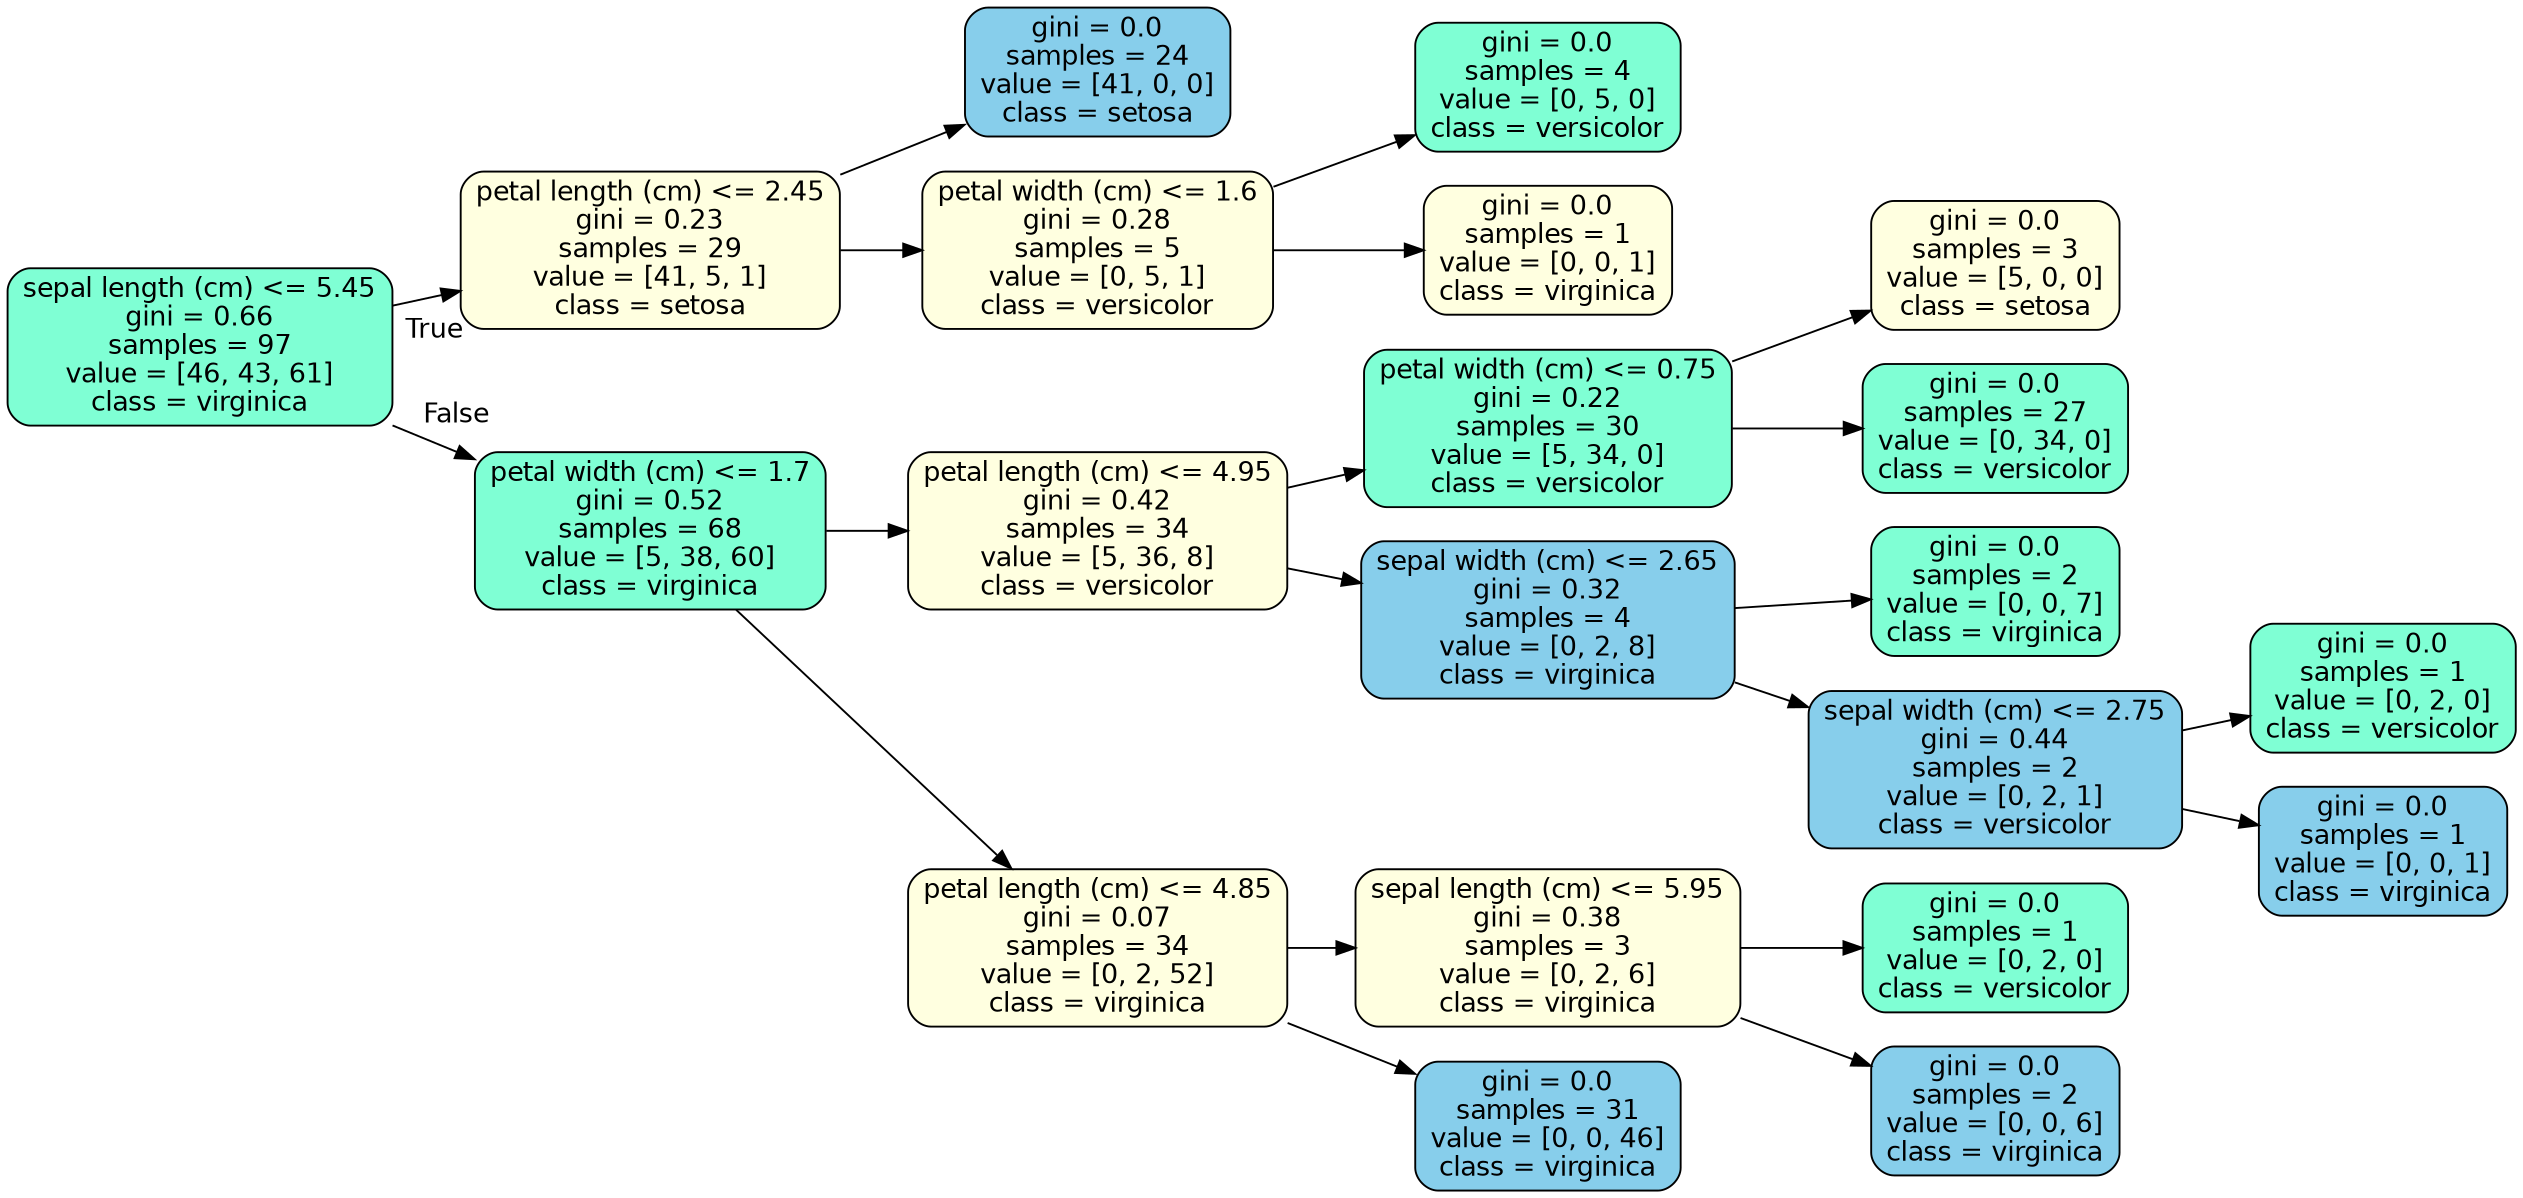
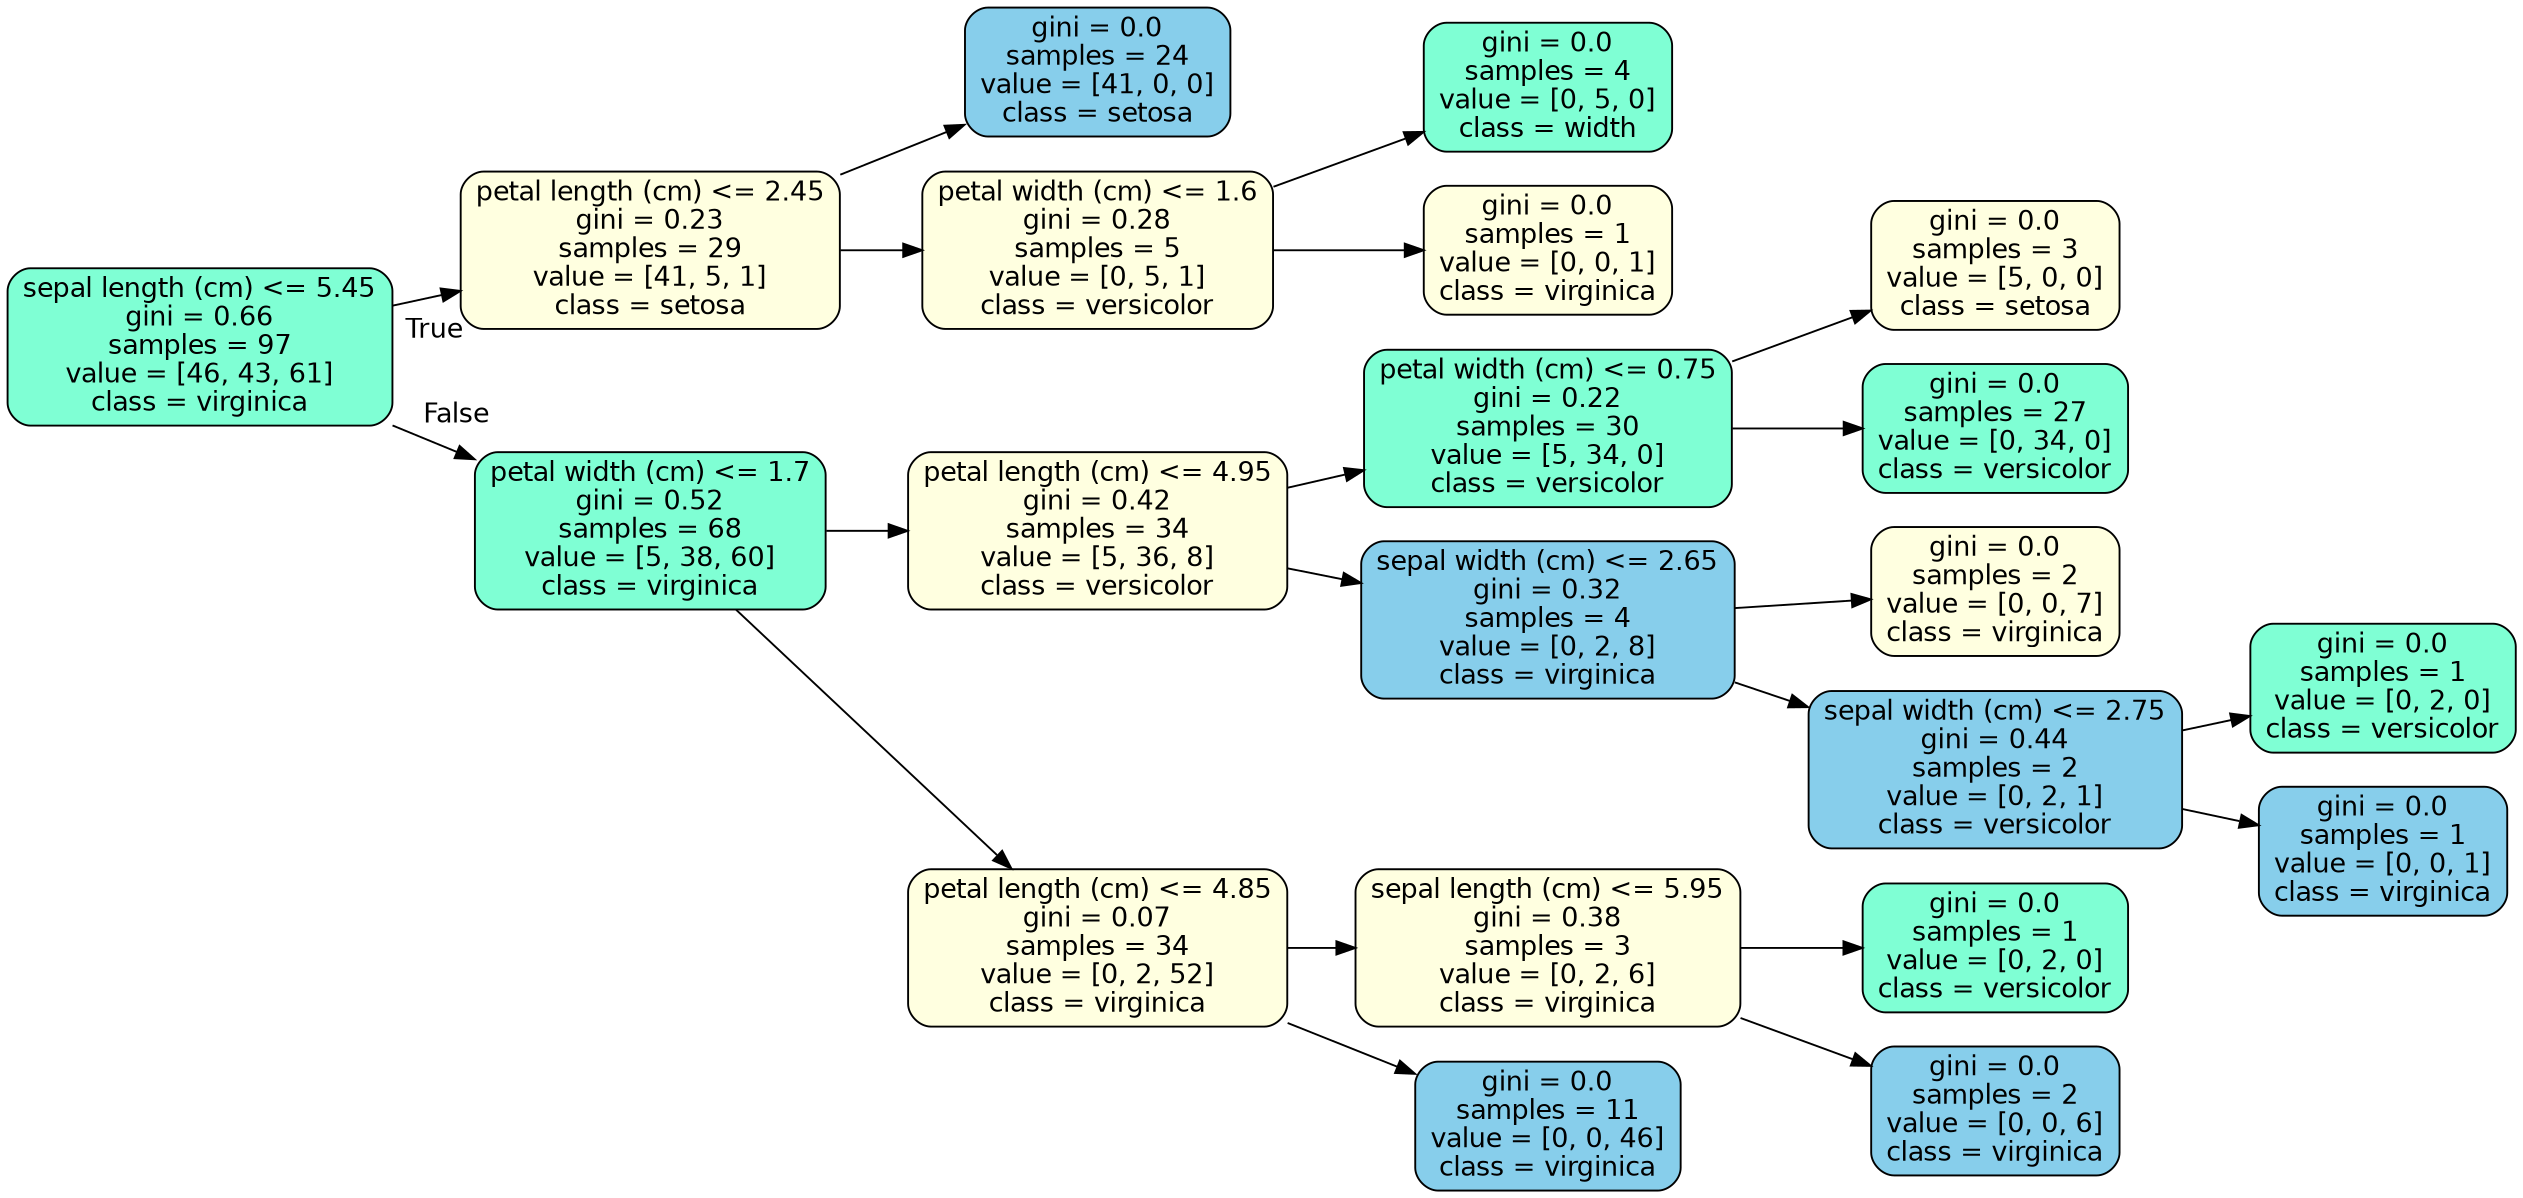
(1548, 87) -> (1548, 87)
(1995, 592) -> (1995, 592)
(1548, 1126) -> (1548, 1126)
